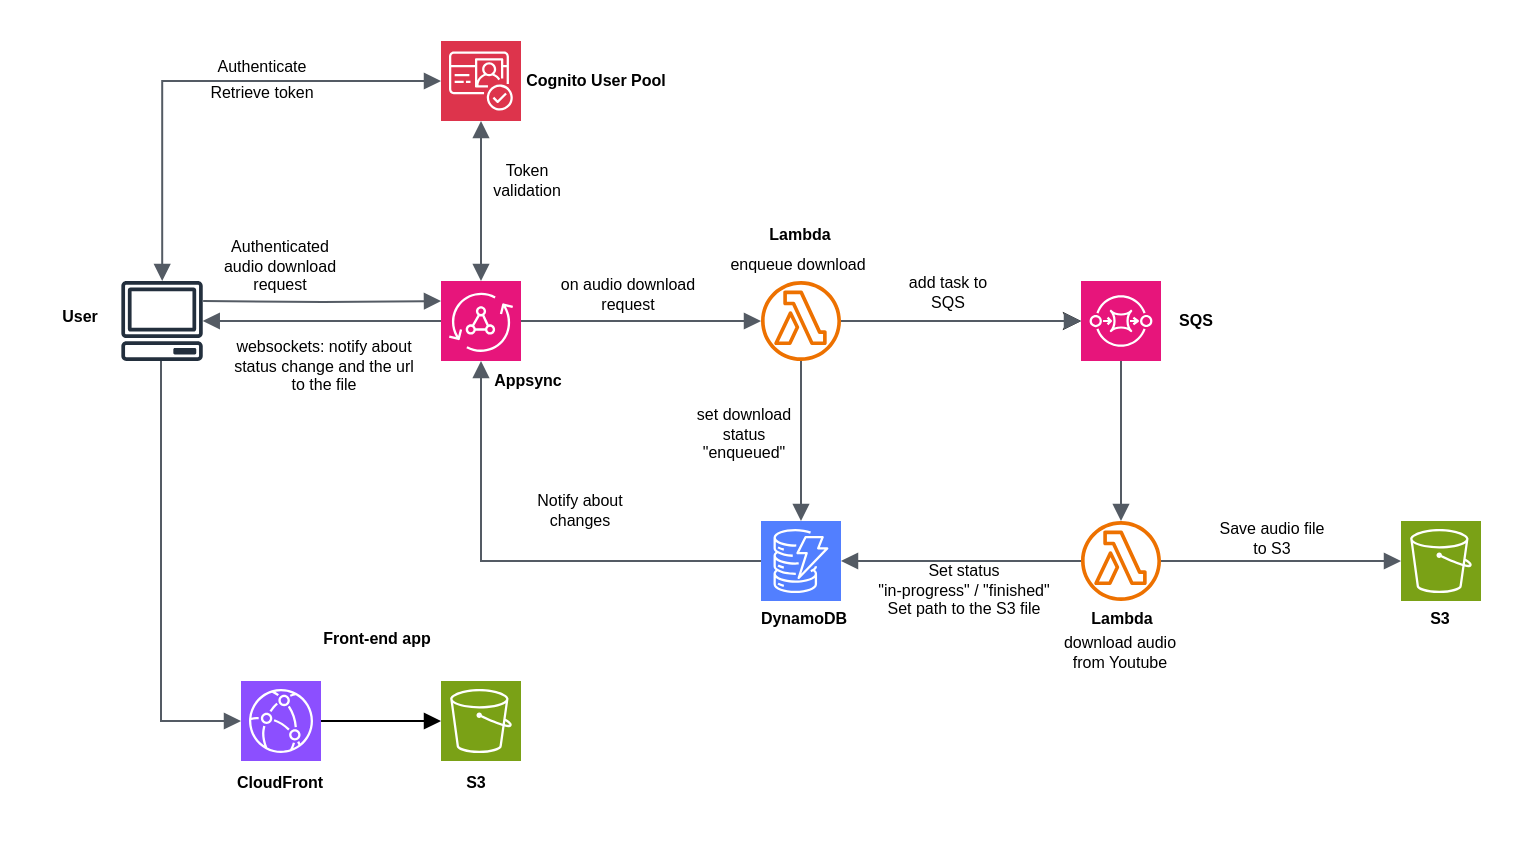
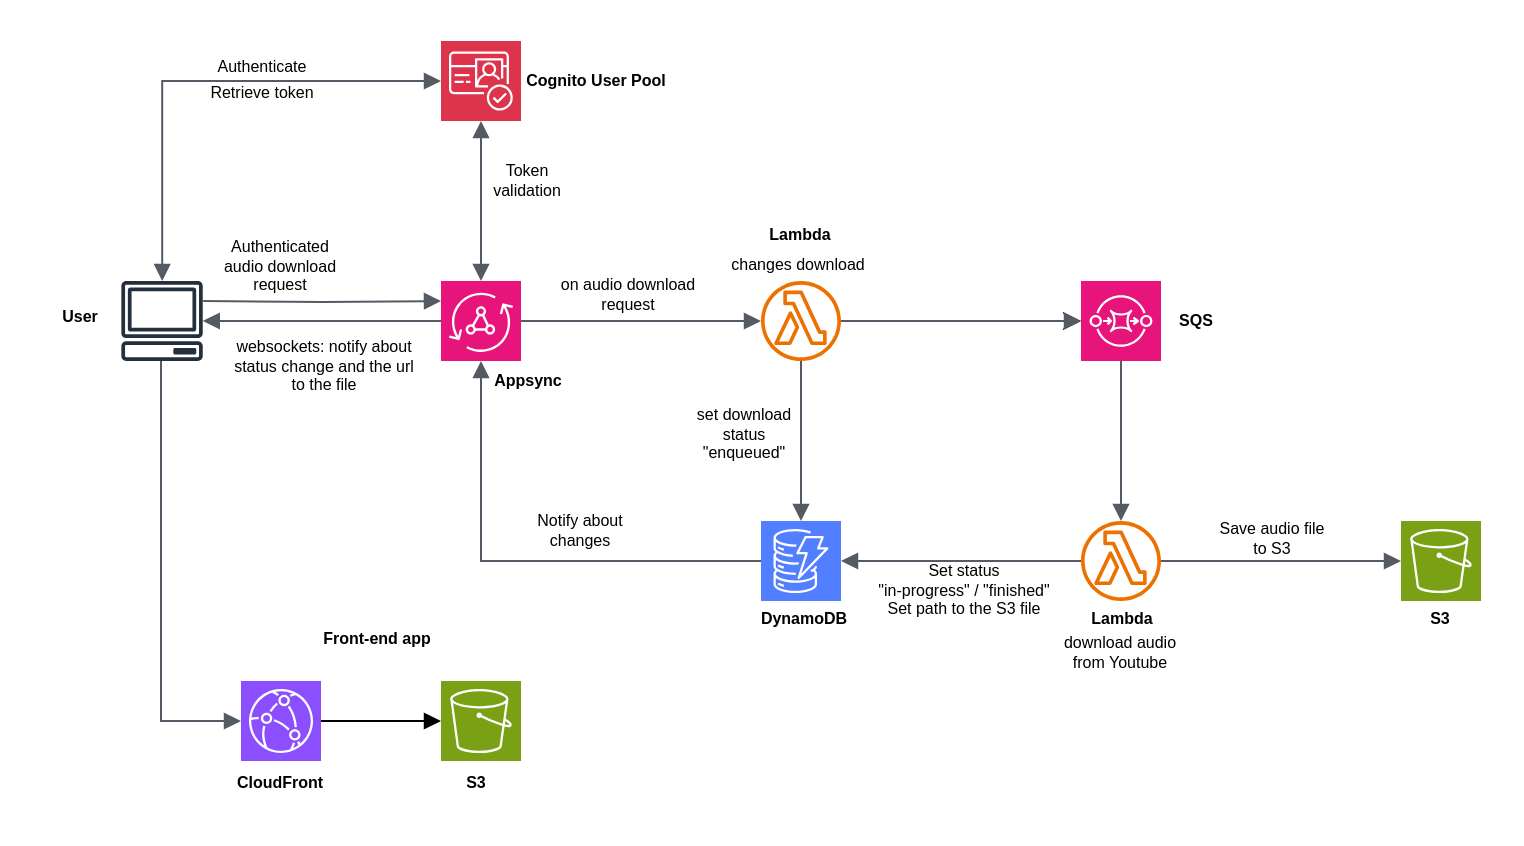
(799, 265) -> (799, 265)
(949, 293) -> none
(581, 511) -> (581, 531)
